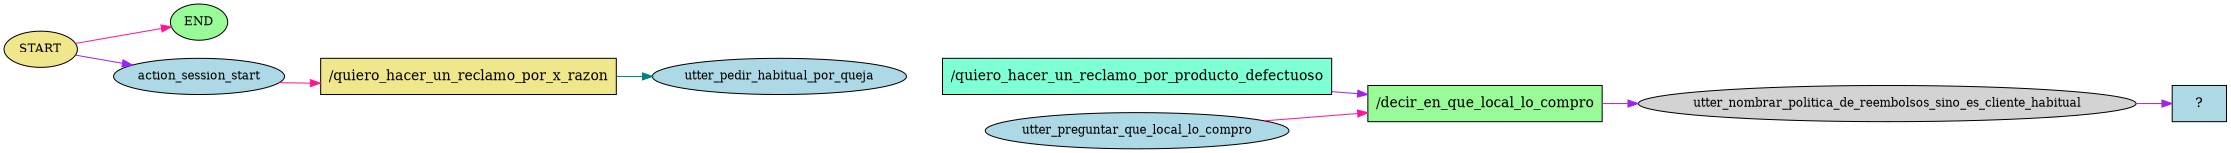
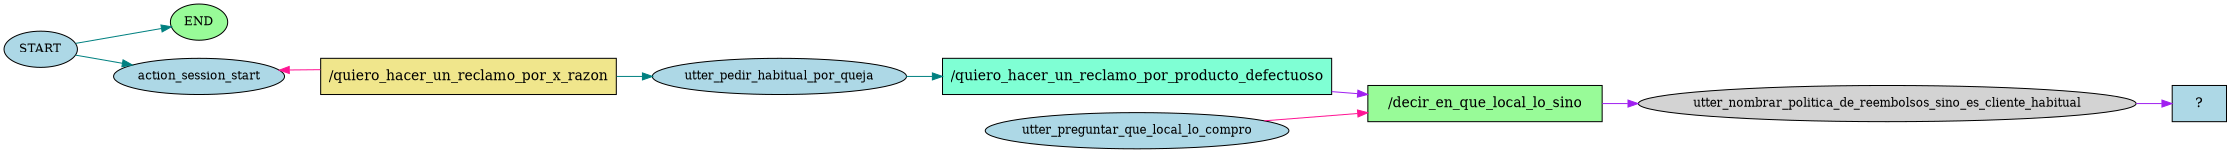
(118, 36) -> (118, 36)
(41, 49) -> (41, 49)
(99, 59) -> (99, 59)
none -> (919, 76)
(295, 83) -> (305, 70)
(1485, 104) -> (1485, 104)
